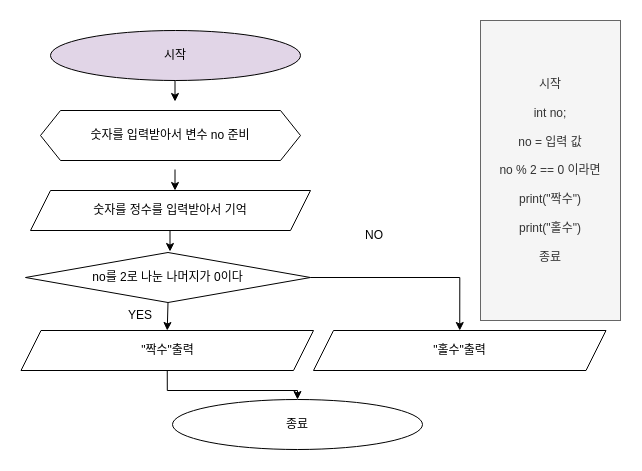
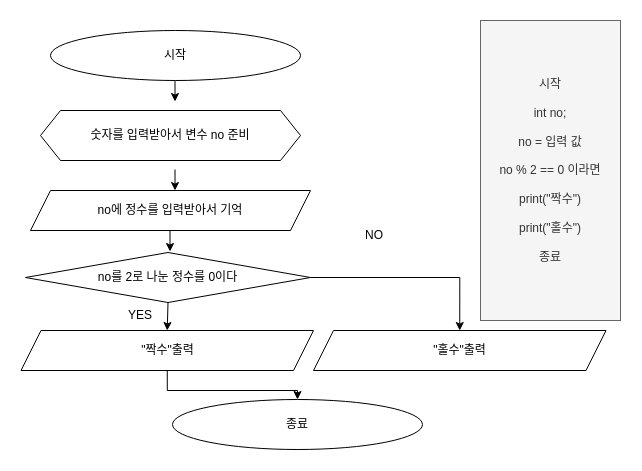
(176, 56) -> (176, 56)
(171, 211) -> (171, 211)
(168, 278) -> (168, 278)
